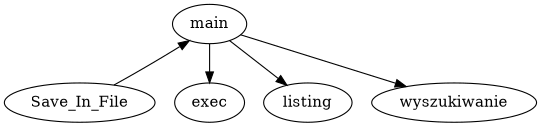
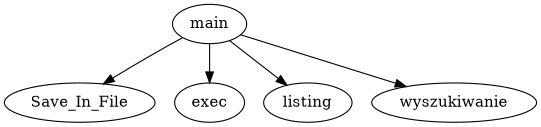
(147, 66) -> (148, 57)
